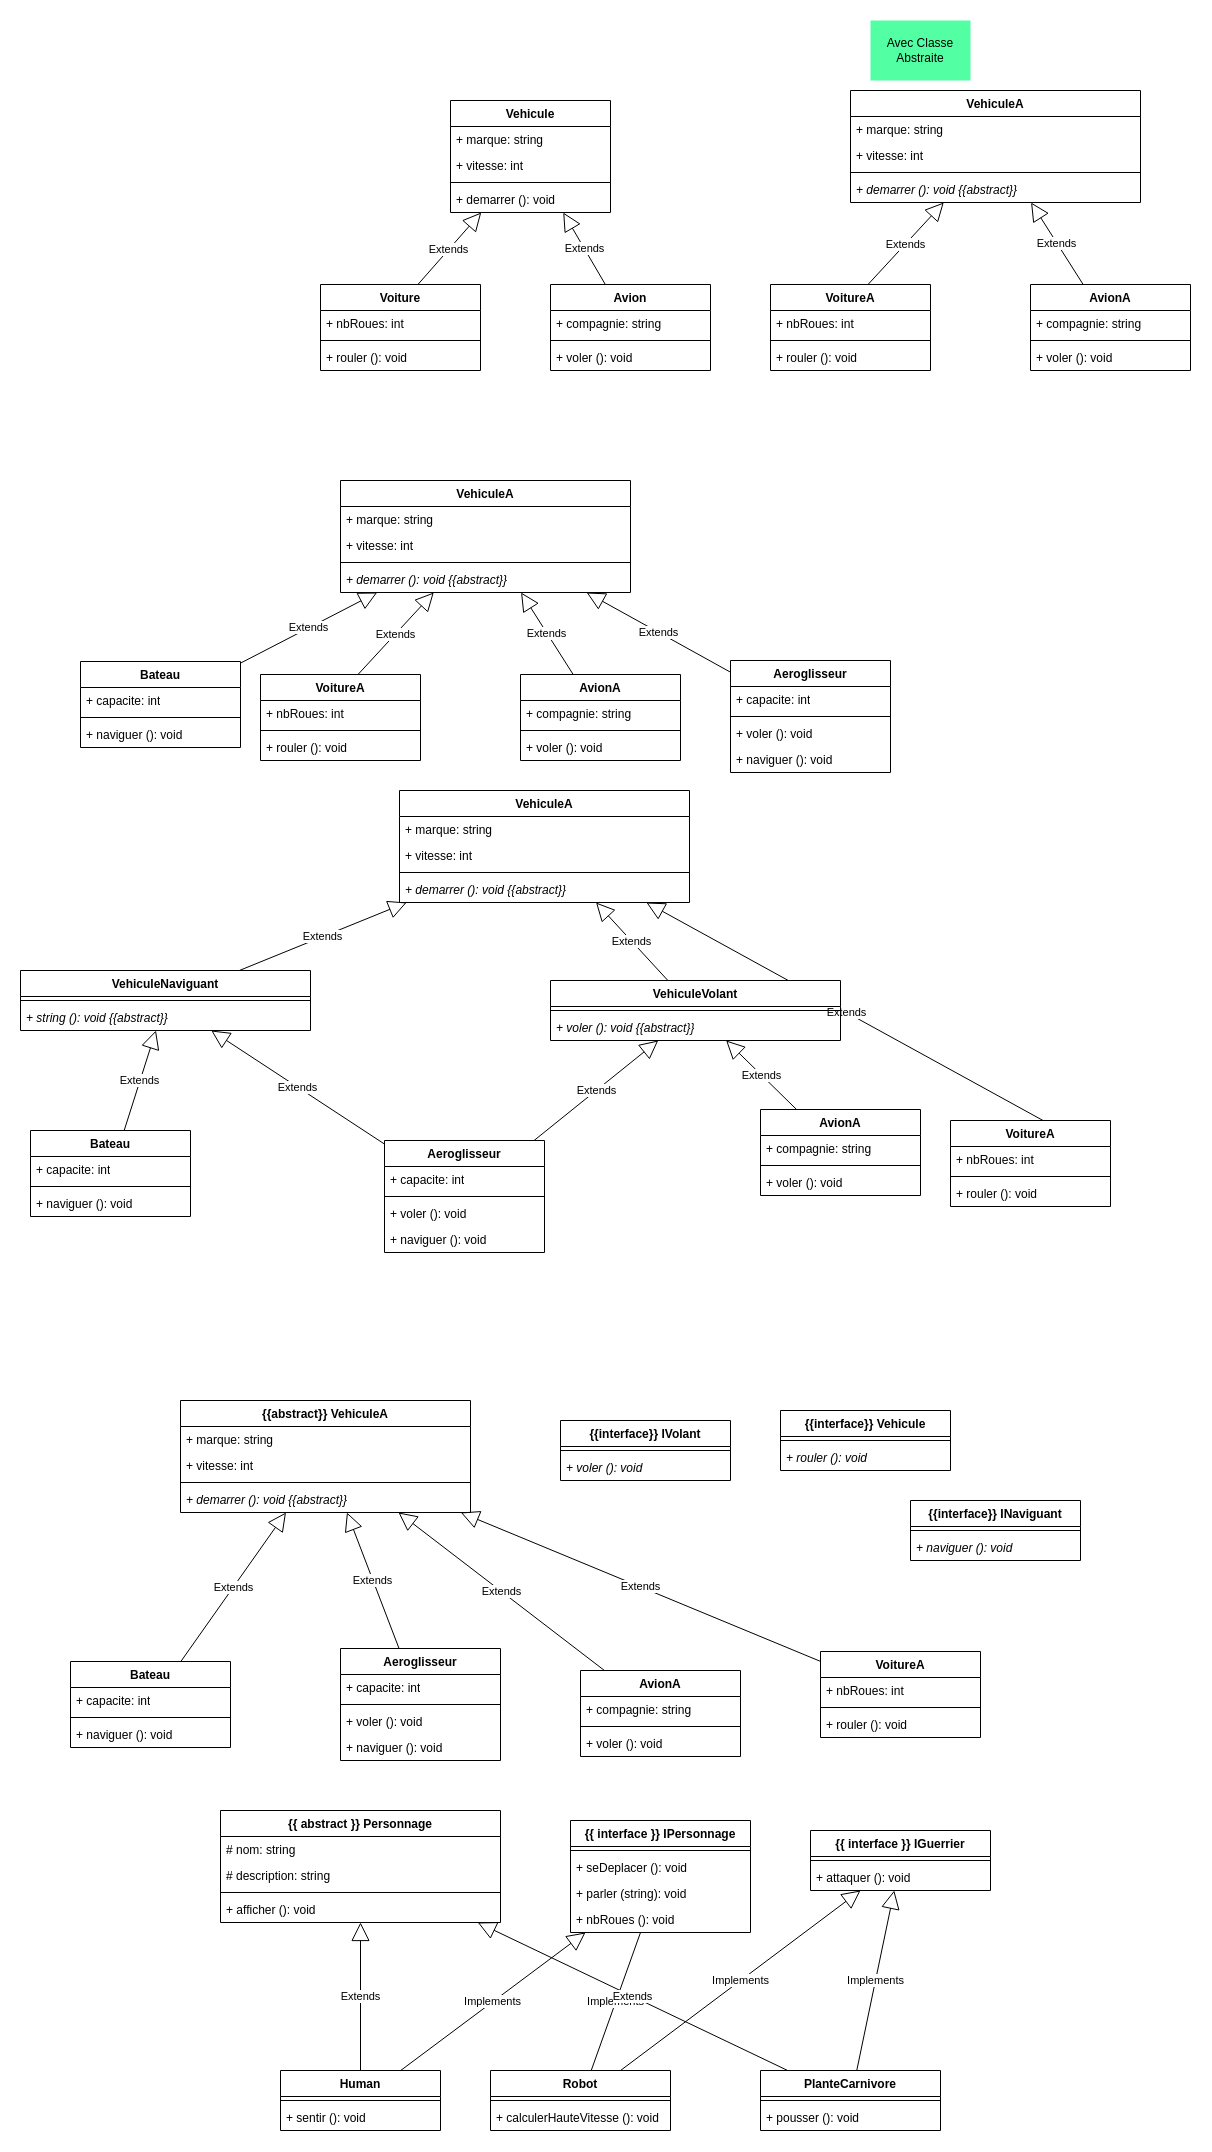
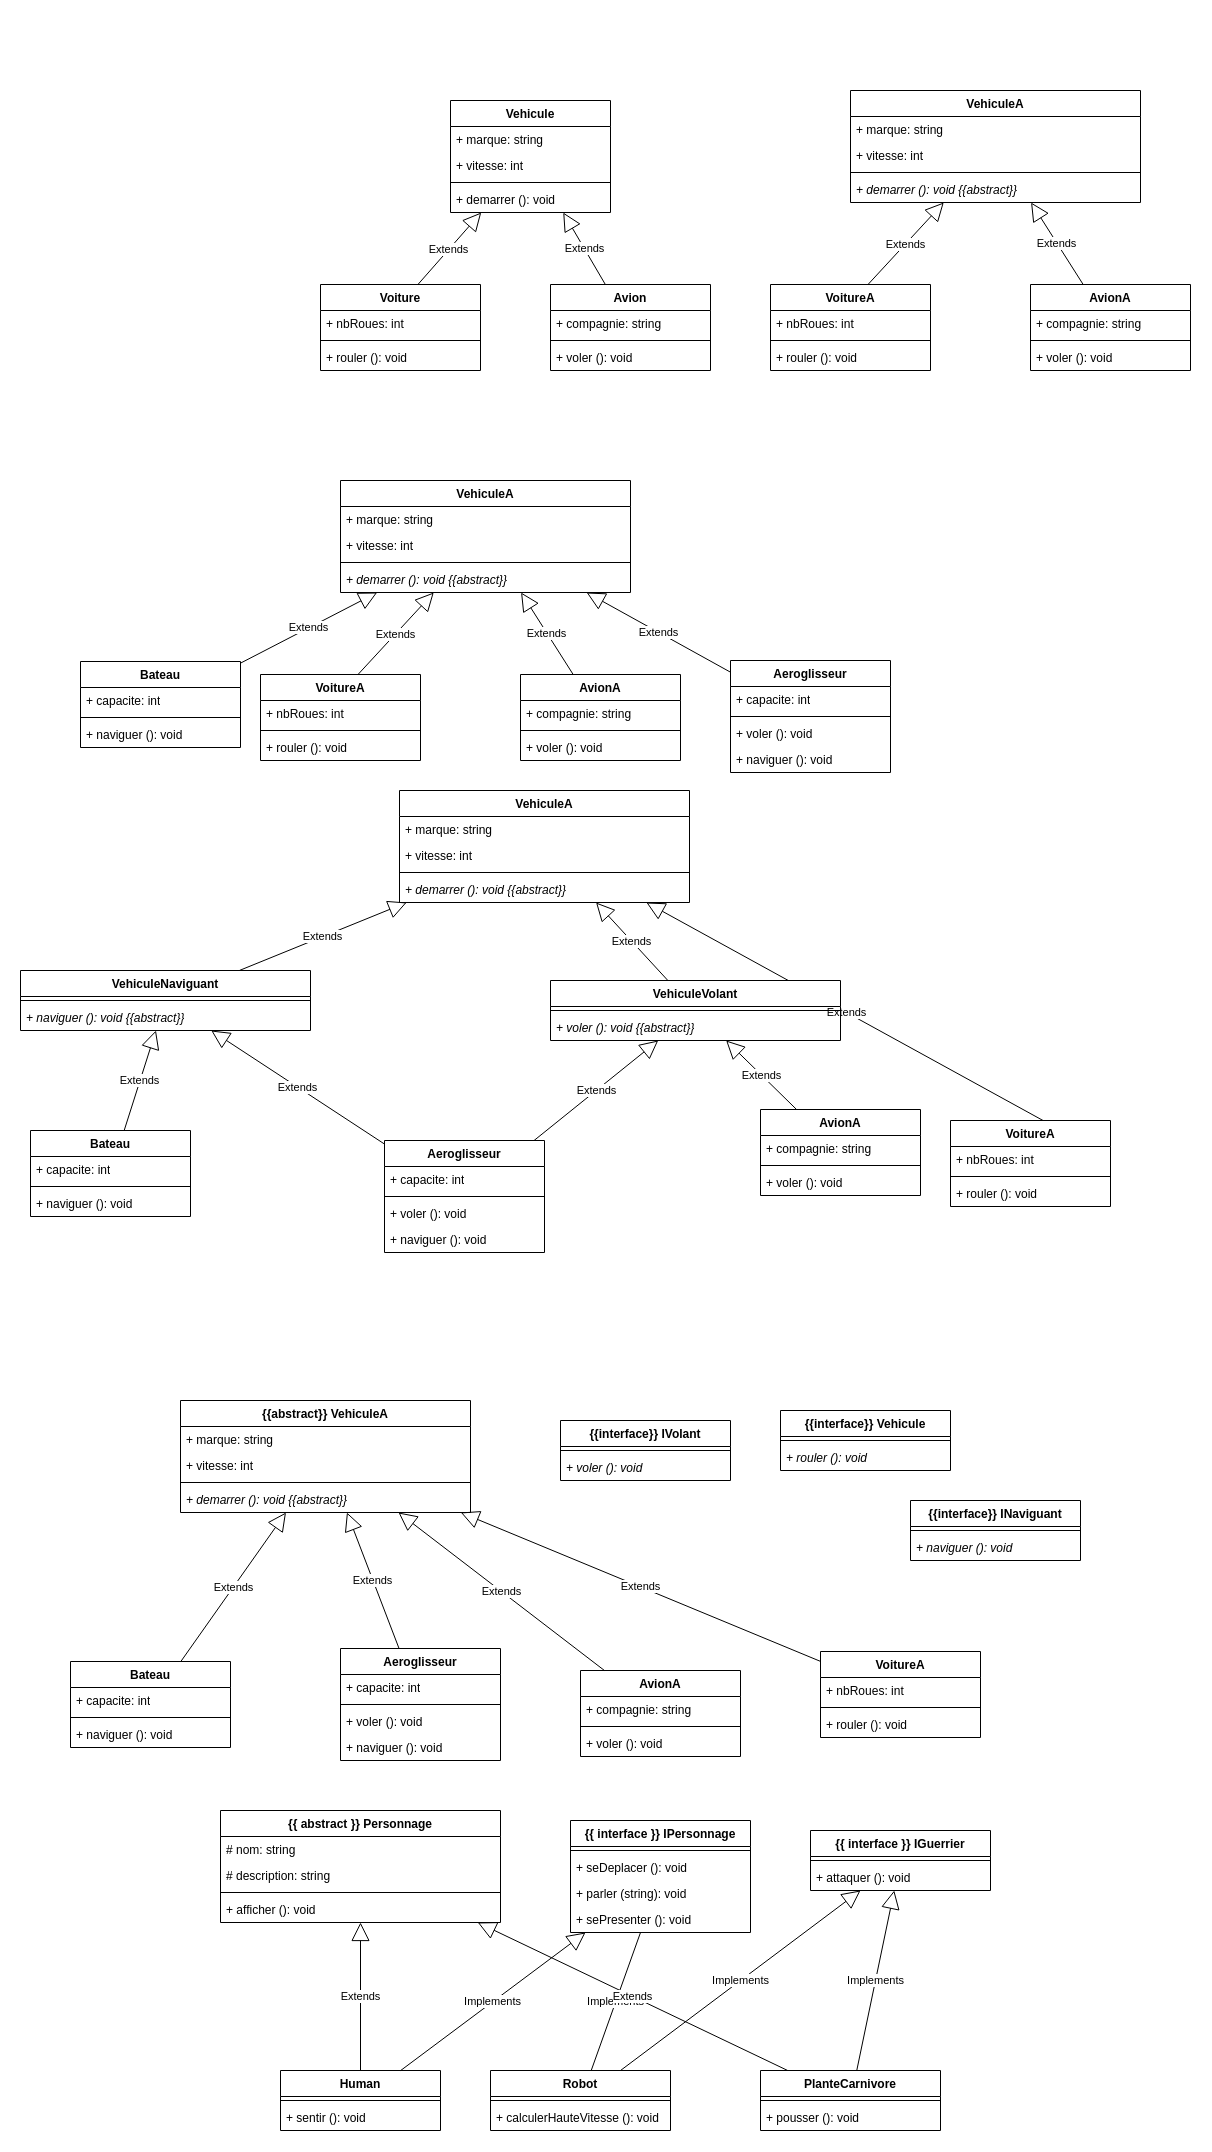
(921, 51) -> none
(116, 1019) -> (123, 1019)
(629, 1921) -> (643, 1921)
